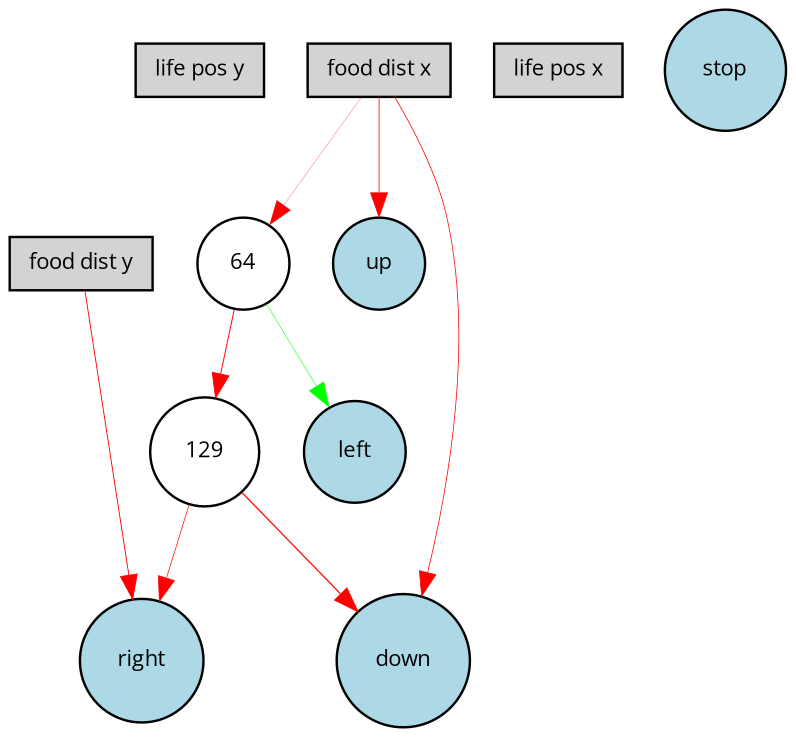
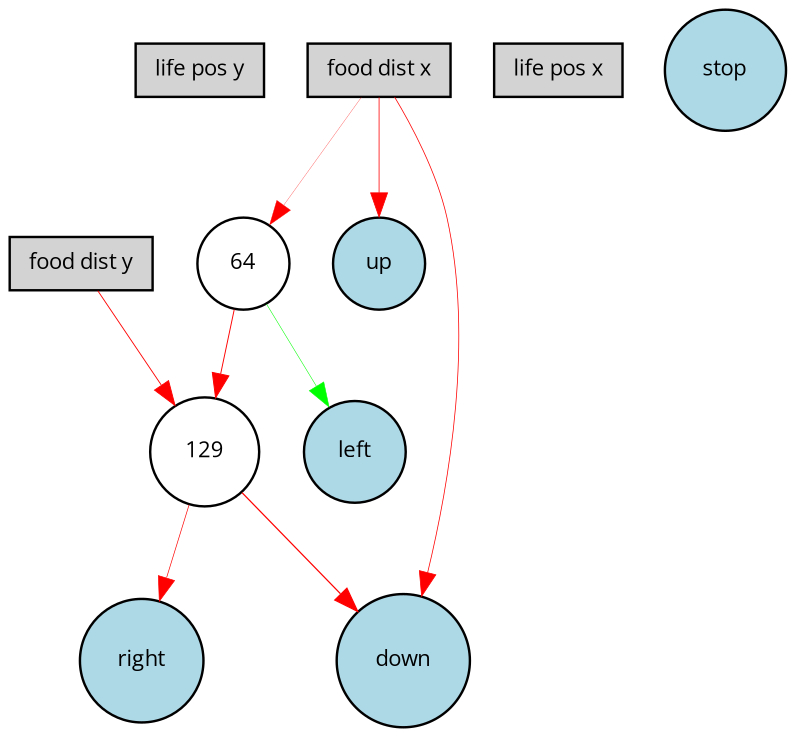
(107, 433) -> (130, 338)
